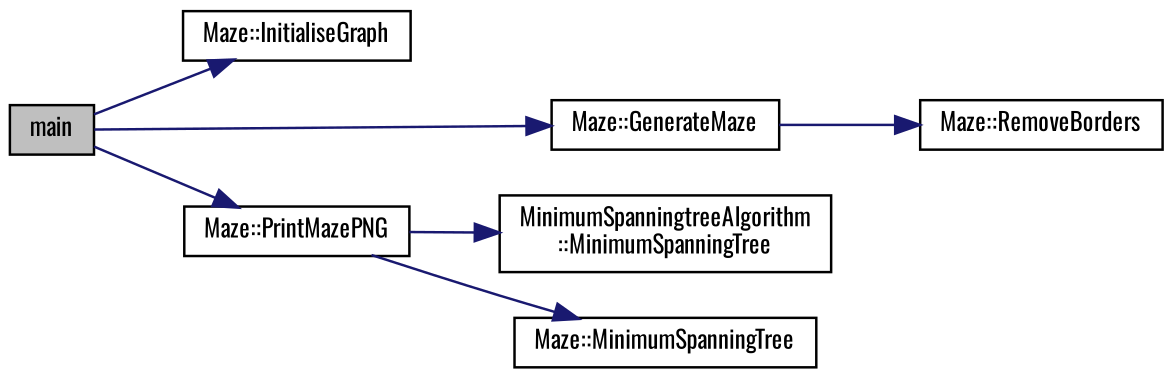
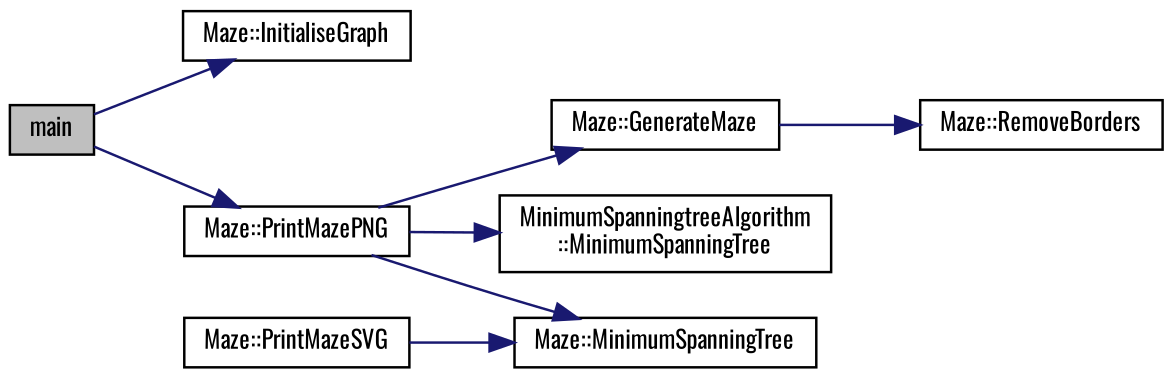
(310, 128) -> (467, 181)
none -> (297, 343)
